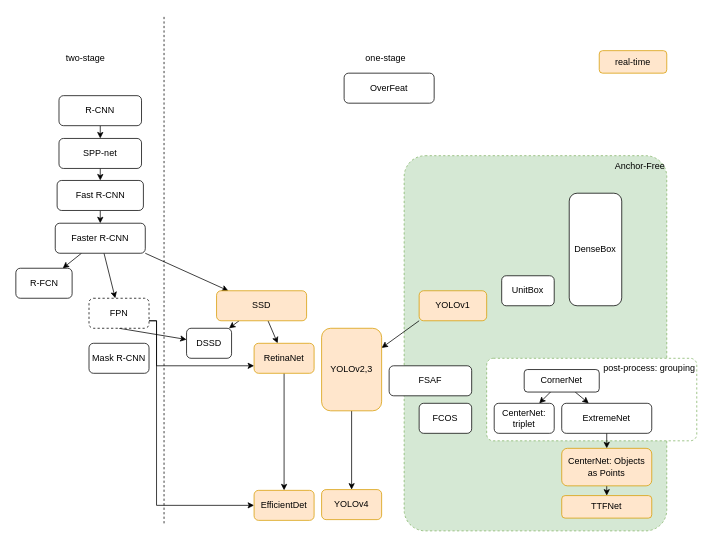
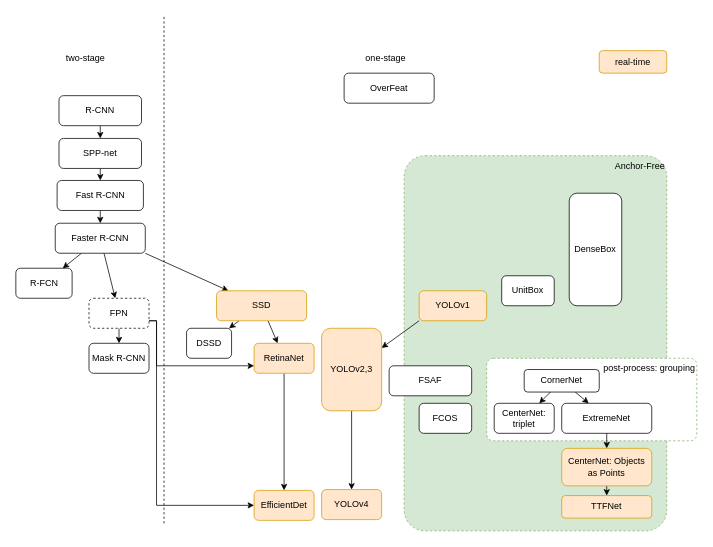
(152, 334) -> (119, 336)
